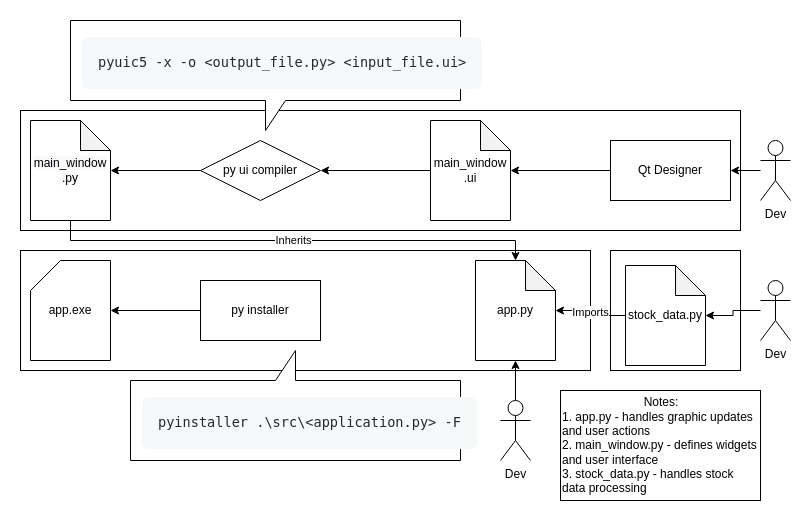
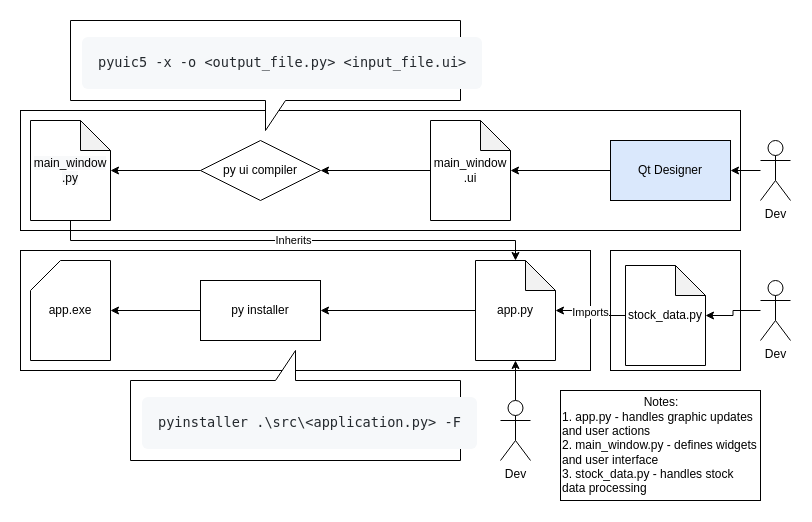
(671, 171) -> (671, 171)
none -> (401, 311)
